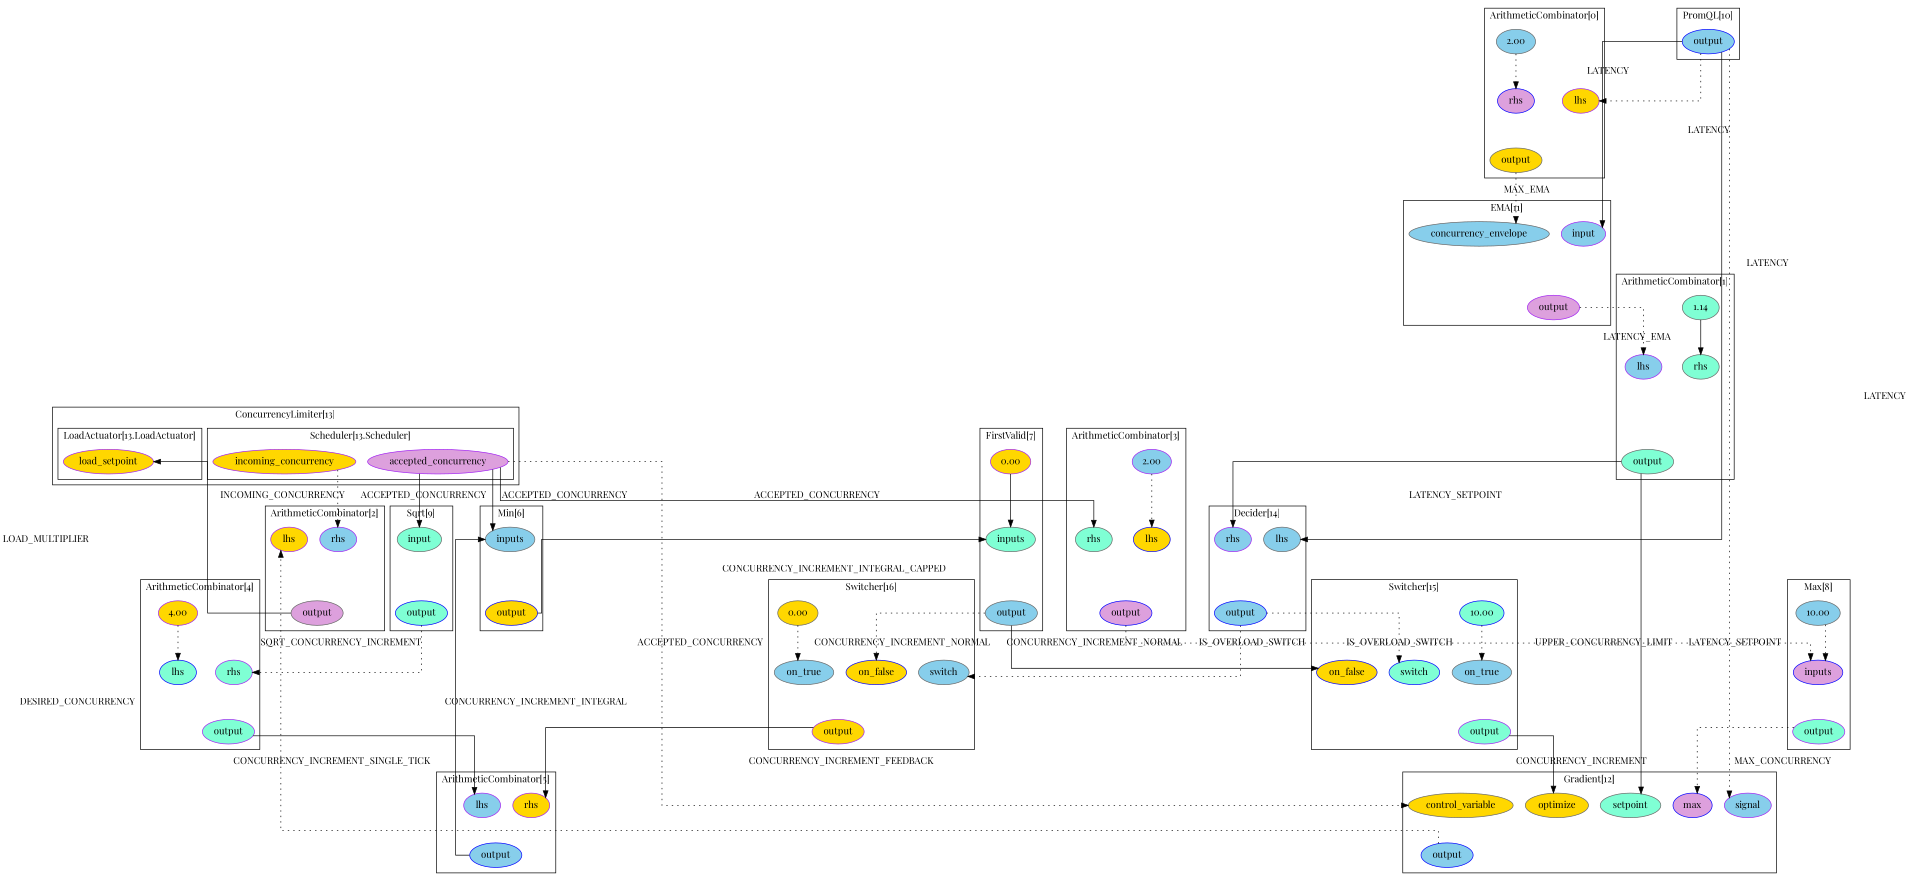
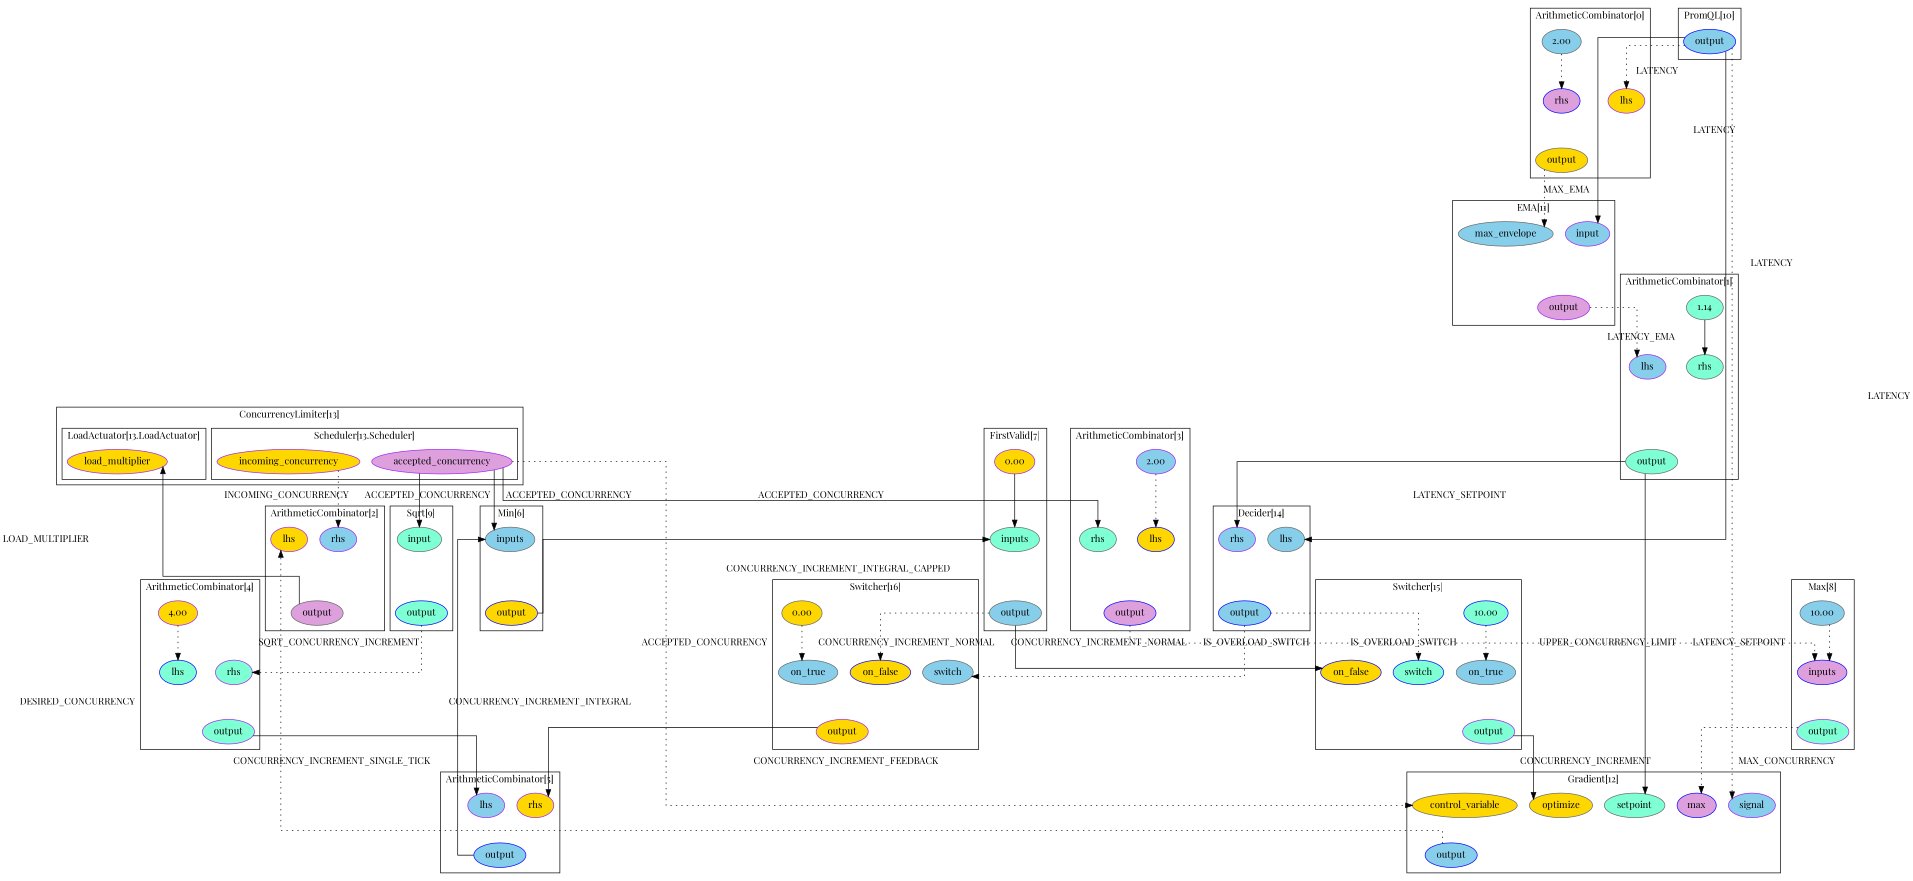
(1479, 234) -> (1506, 234)
(108, 462) -> (117, 462)
